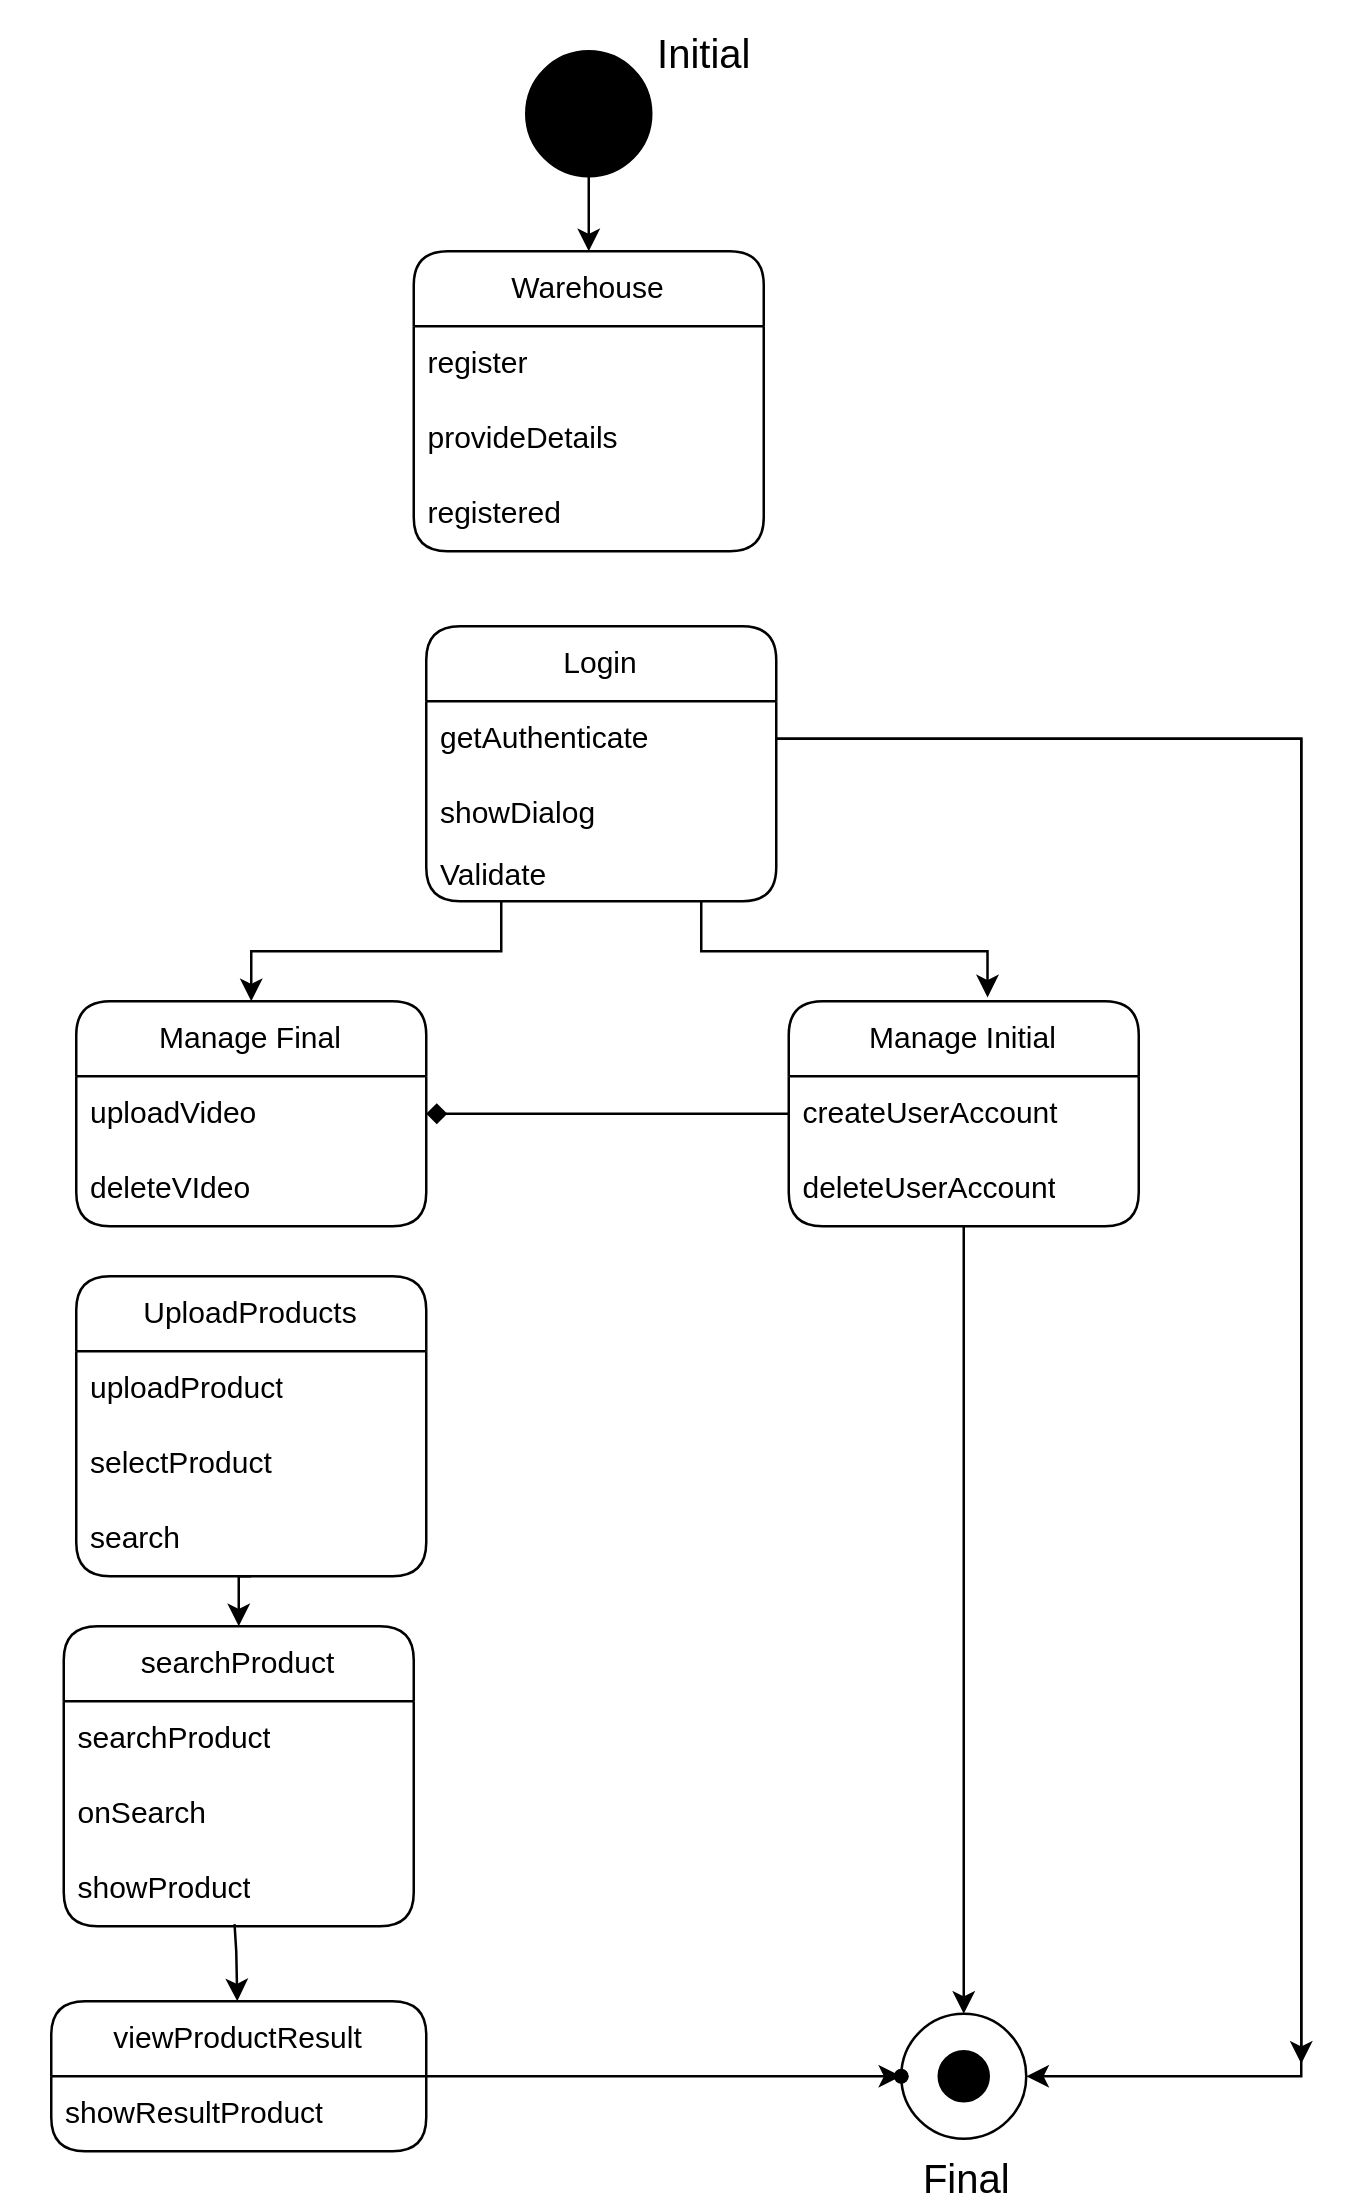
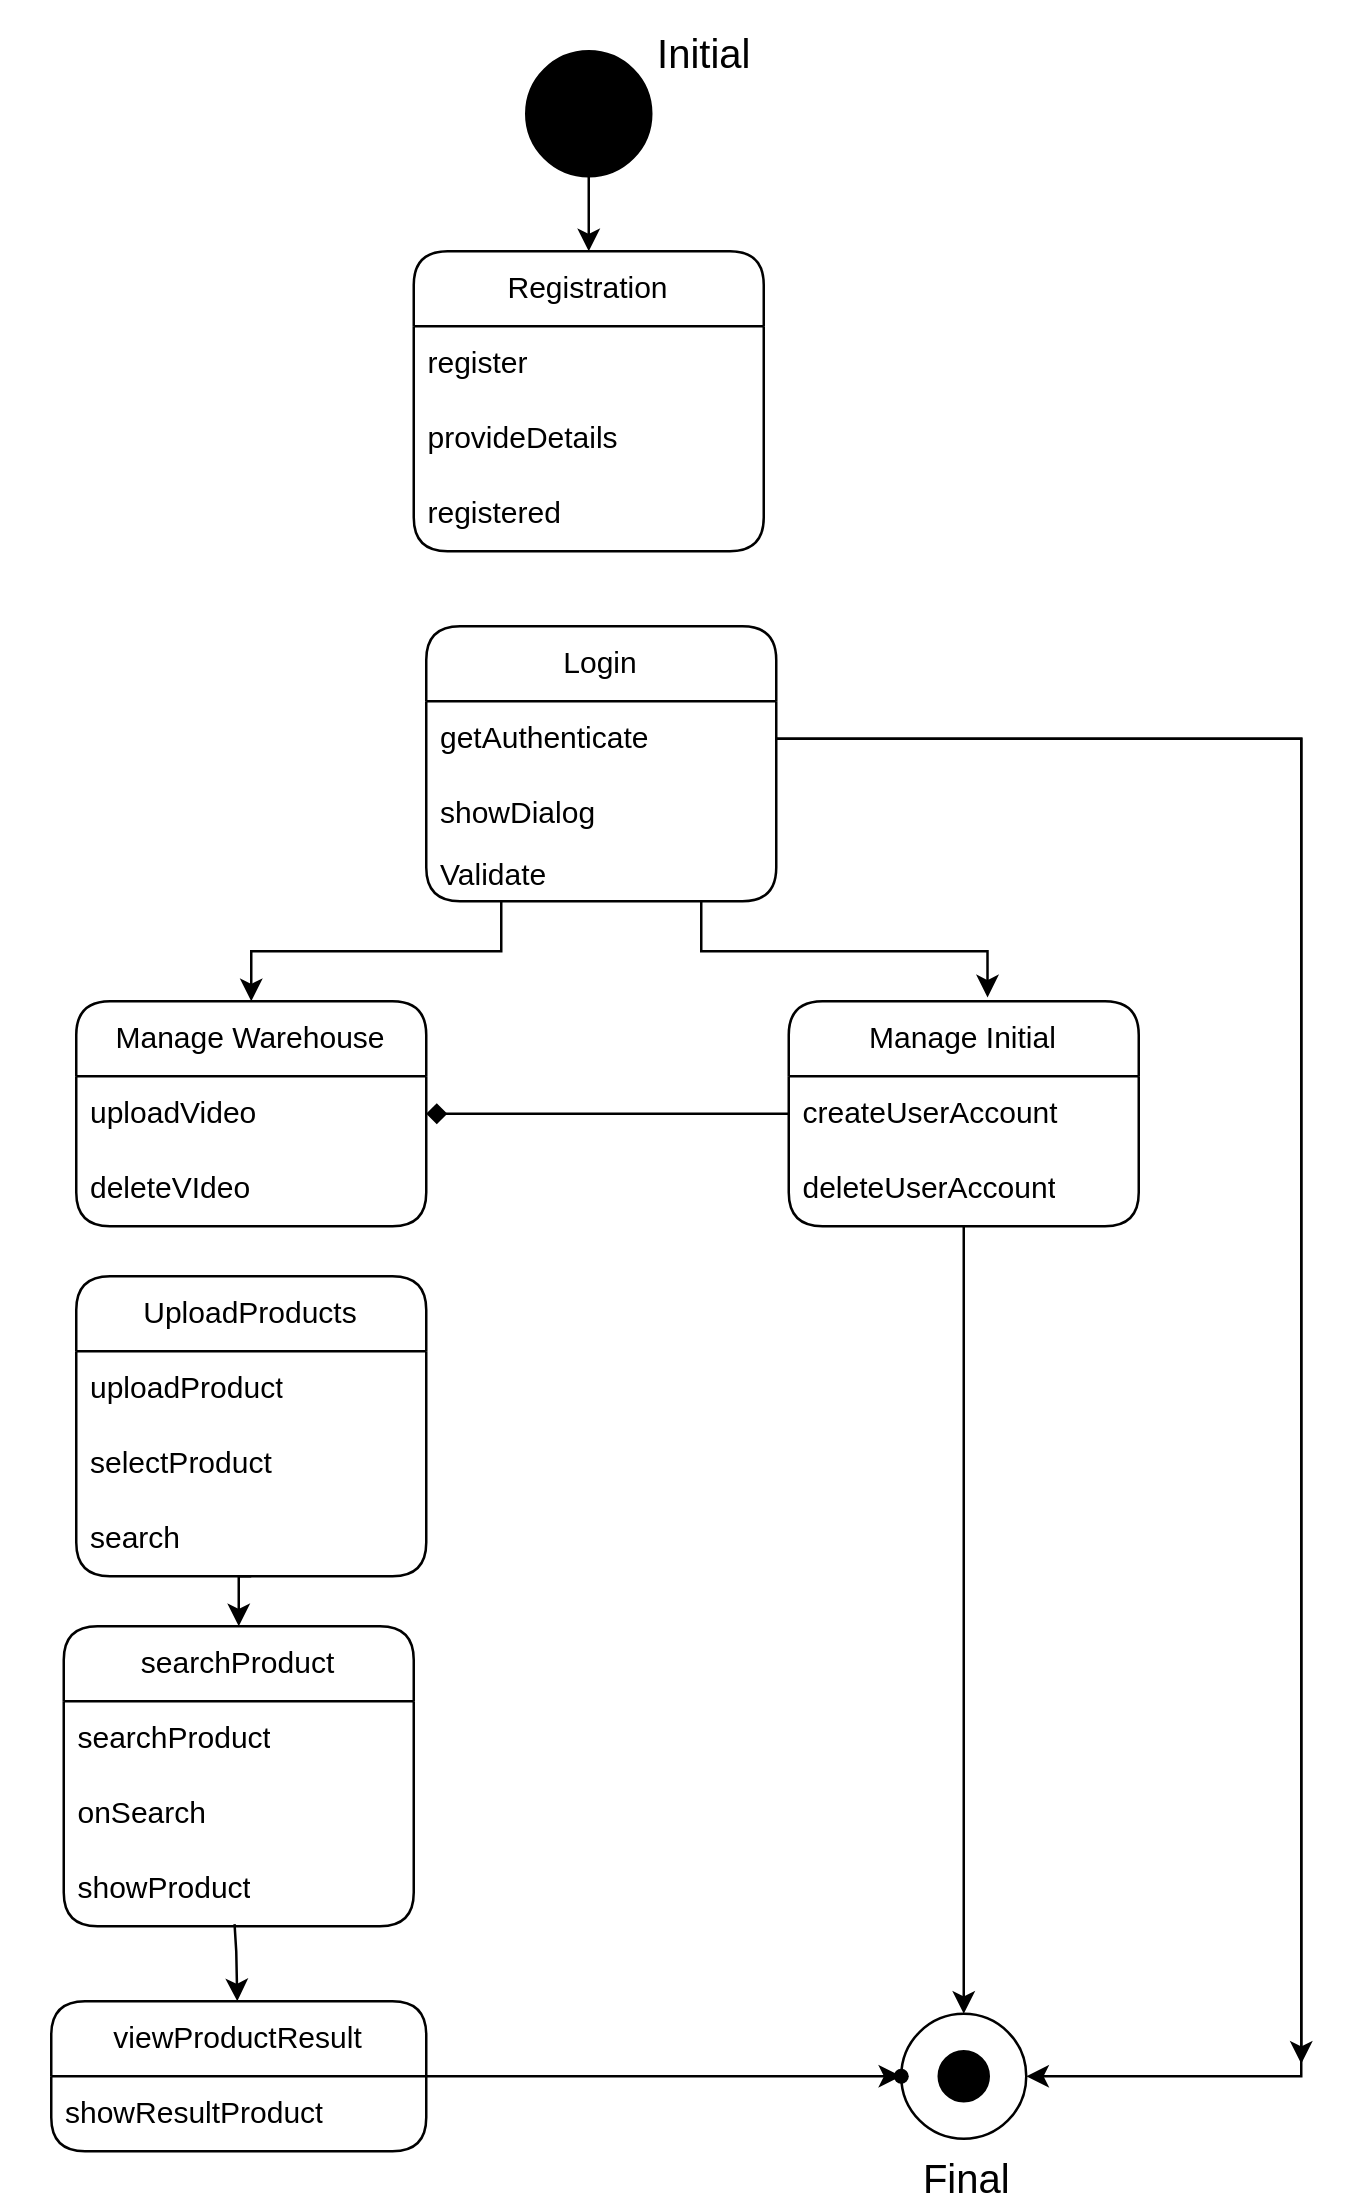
(589, 289) -> (589, 289)
(251, 1039) -> (251, 1039)
